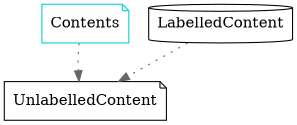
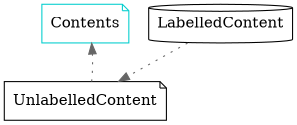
(78, 57) -> (93, 68)
